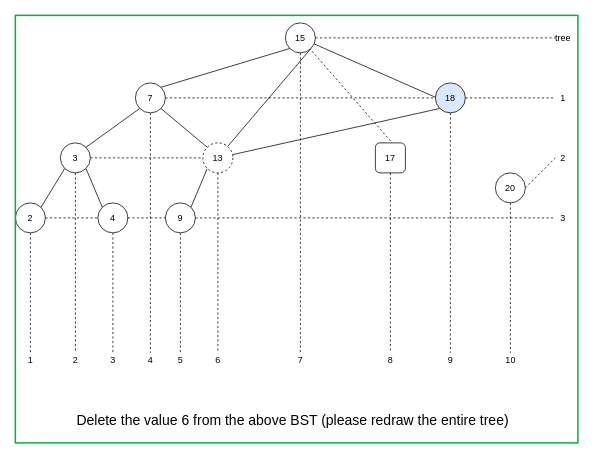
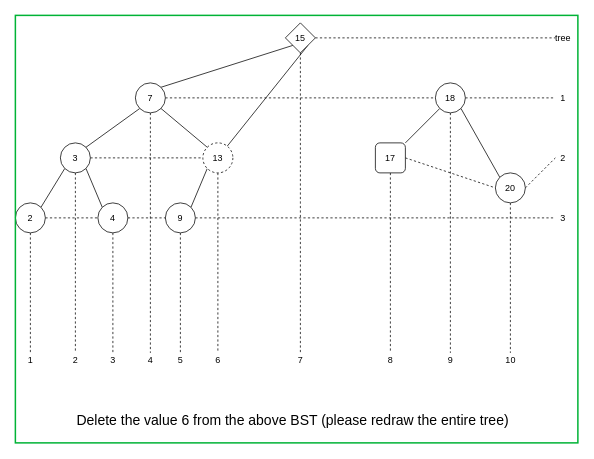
(300, 38) -> (300, 38)
(376, 71) -> (480, 143)
(351, 95) -> (448, 172)
(450, 98) -> (450, 98)
(336, 132) -> (423, 126)
